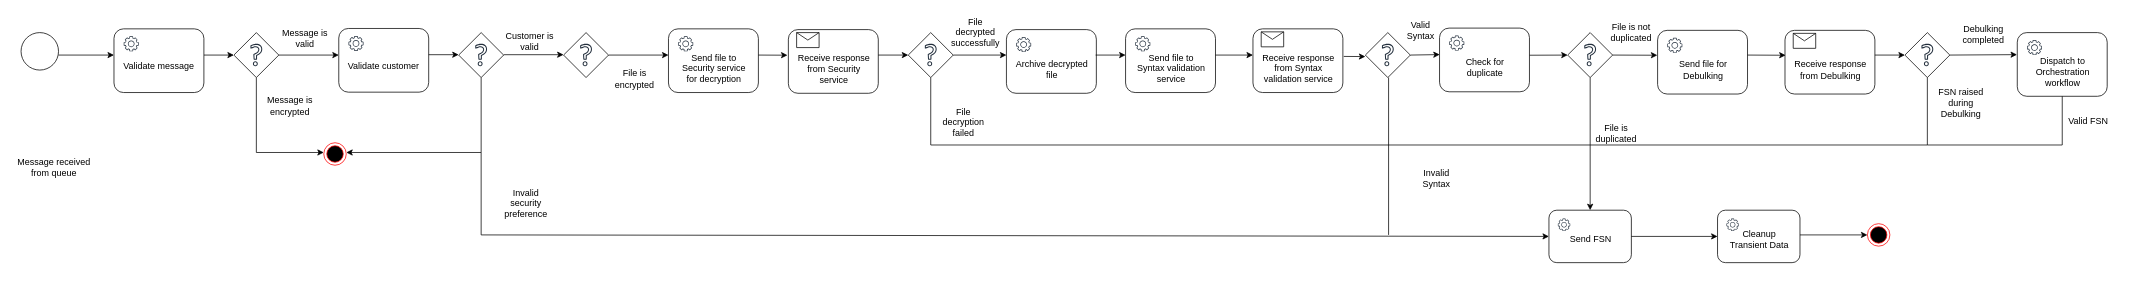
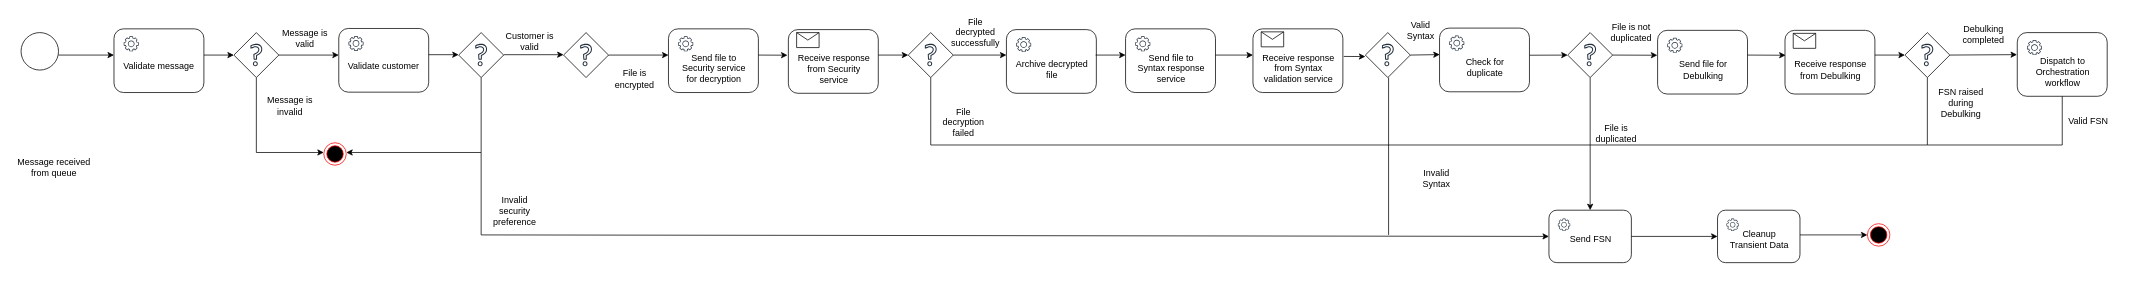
(1171, 69) -> (1171, 69)
(289, 106) -> (289, 106)
(525, 203) -> (514, 211)
